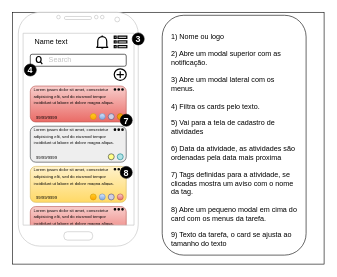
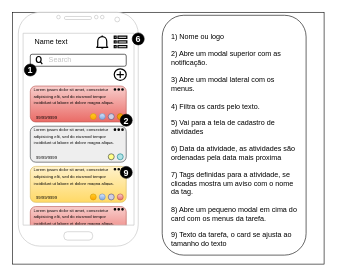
(138, 39) -> (138, 39)
(30, 70) -> (30, 70)
(126, 120) -> (126, 120)
(126, 173) -> (126, 173)
